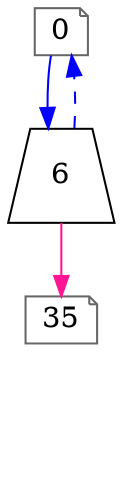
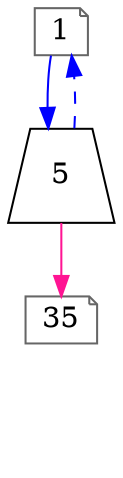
(61, 32) -> (61, 32)
(61, 176) -> (61, 176)
